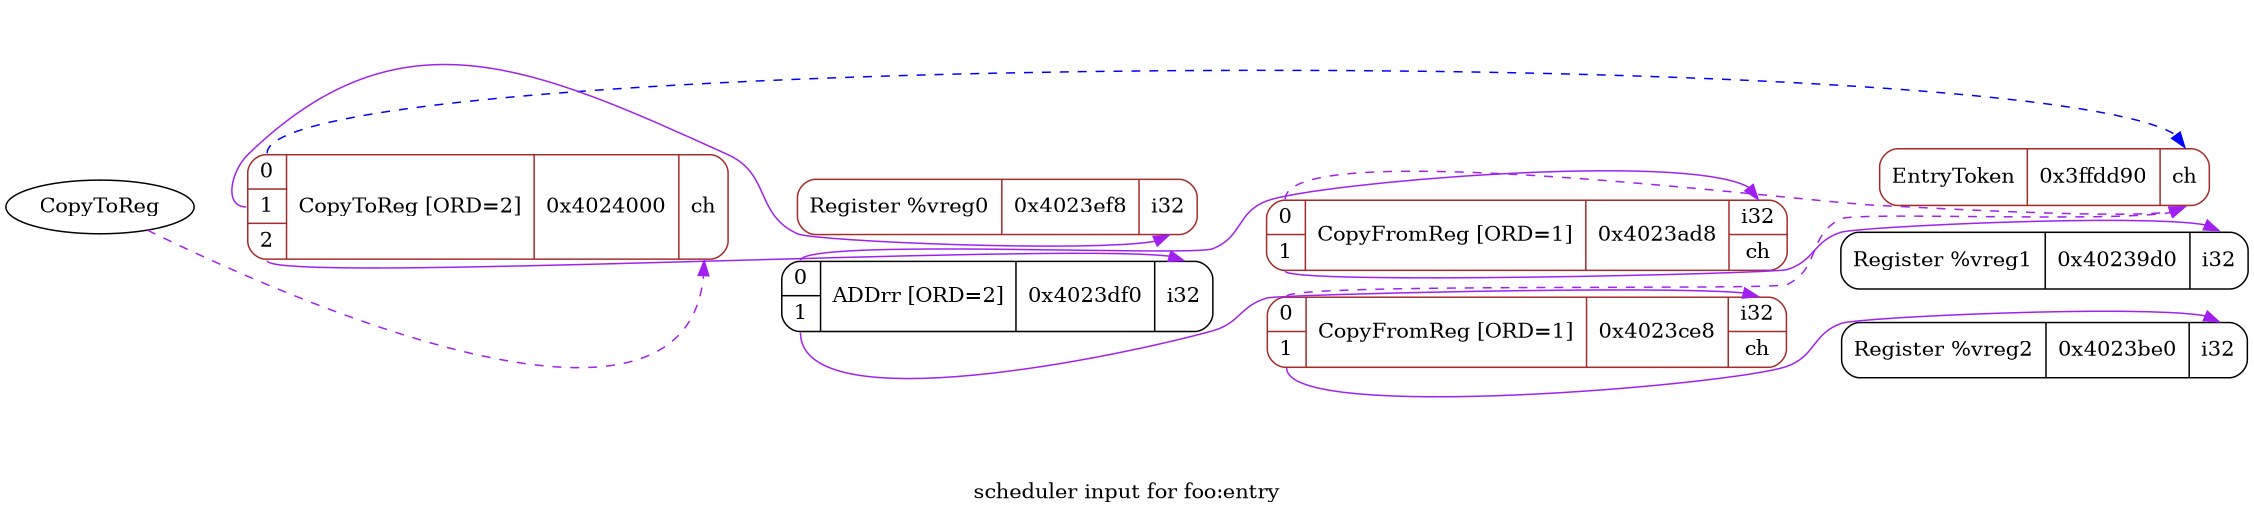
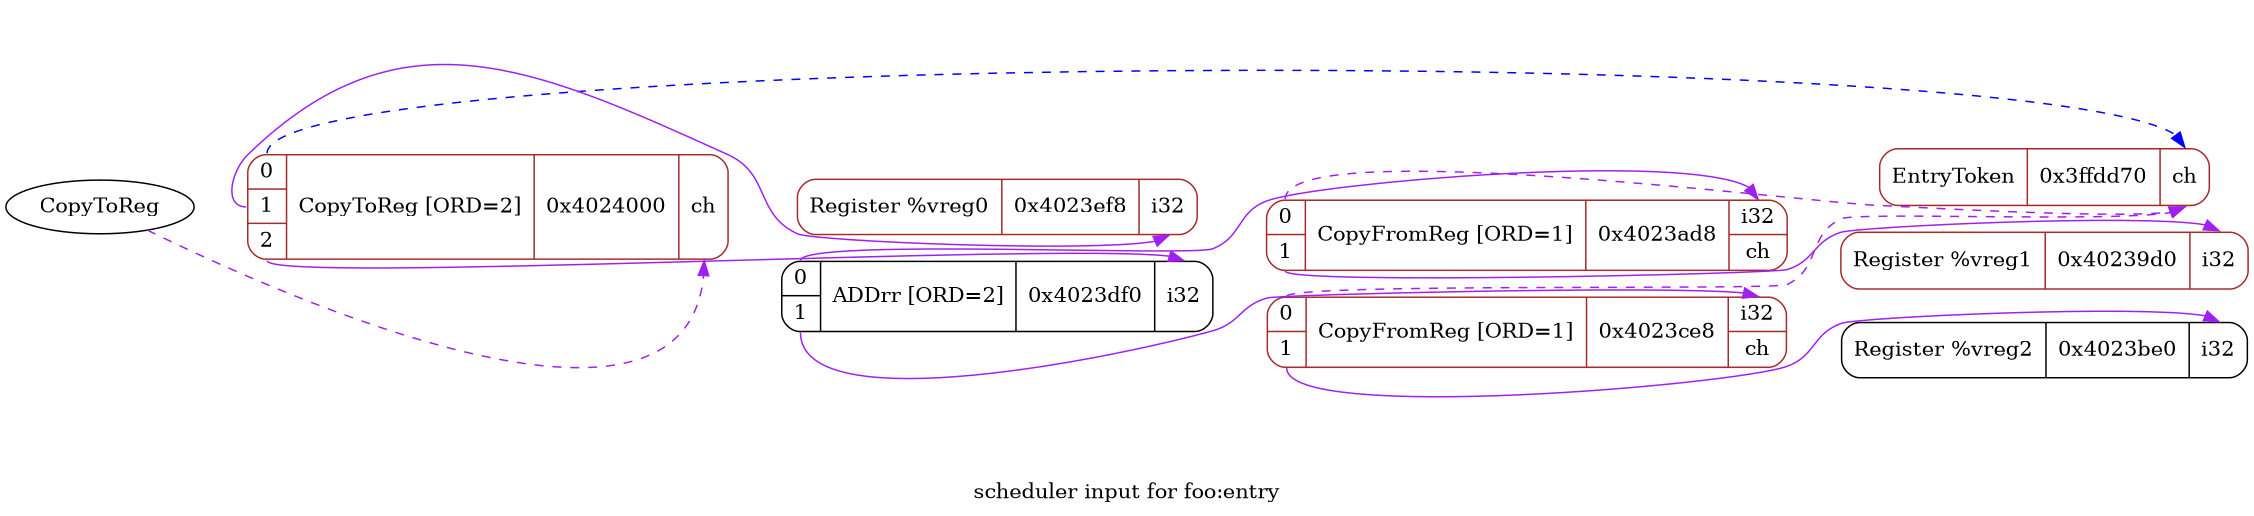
(2094, 176) -> (2094, 176)
(2044, 261) -> (2044, 261)
